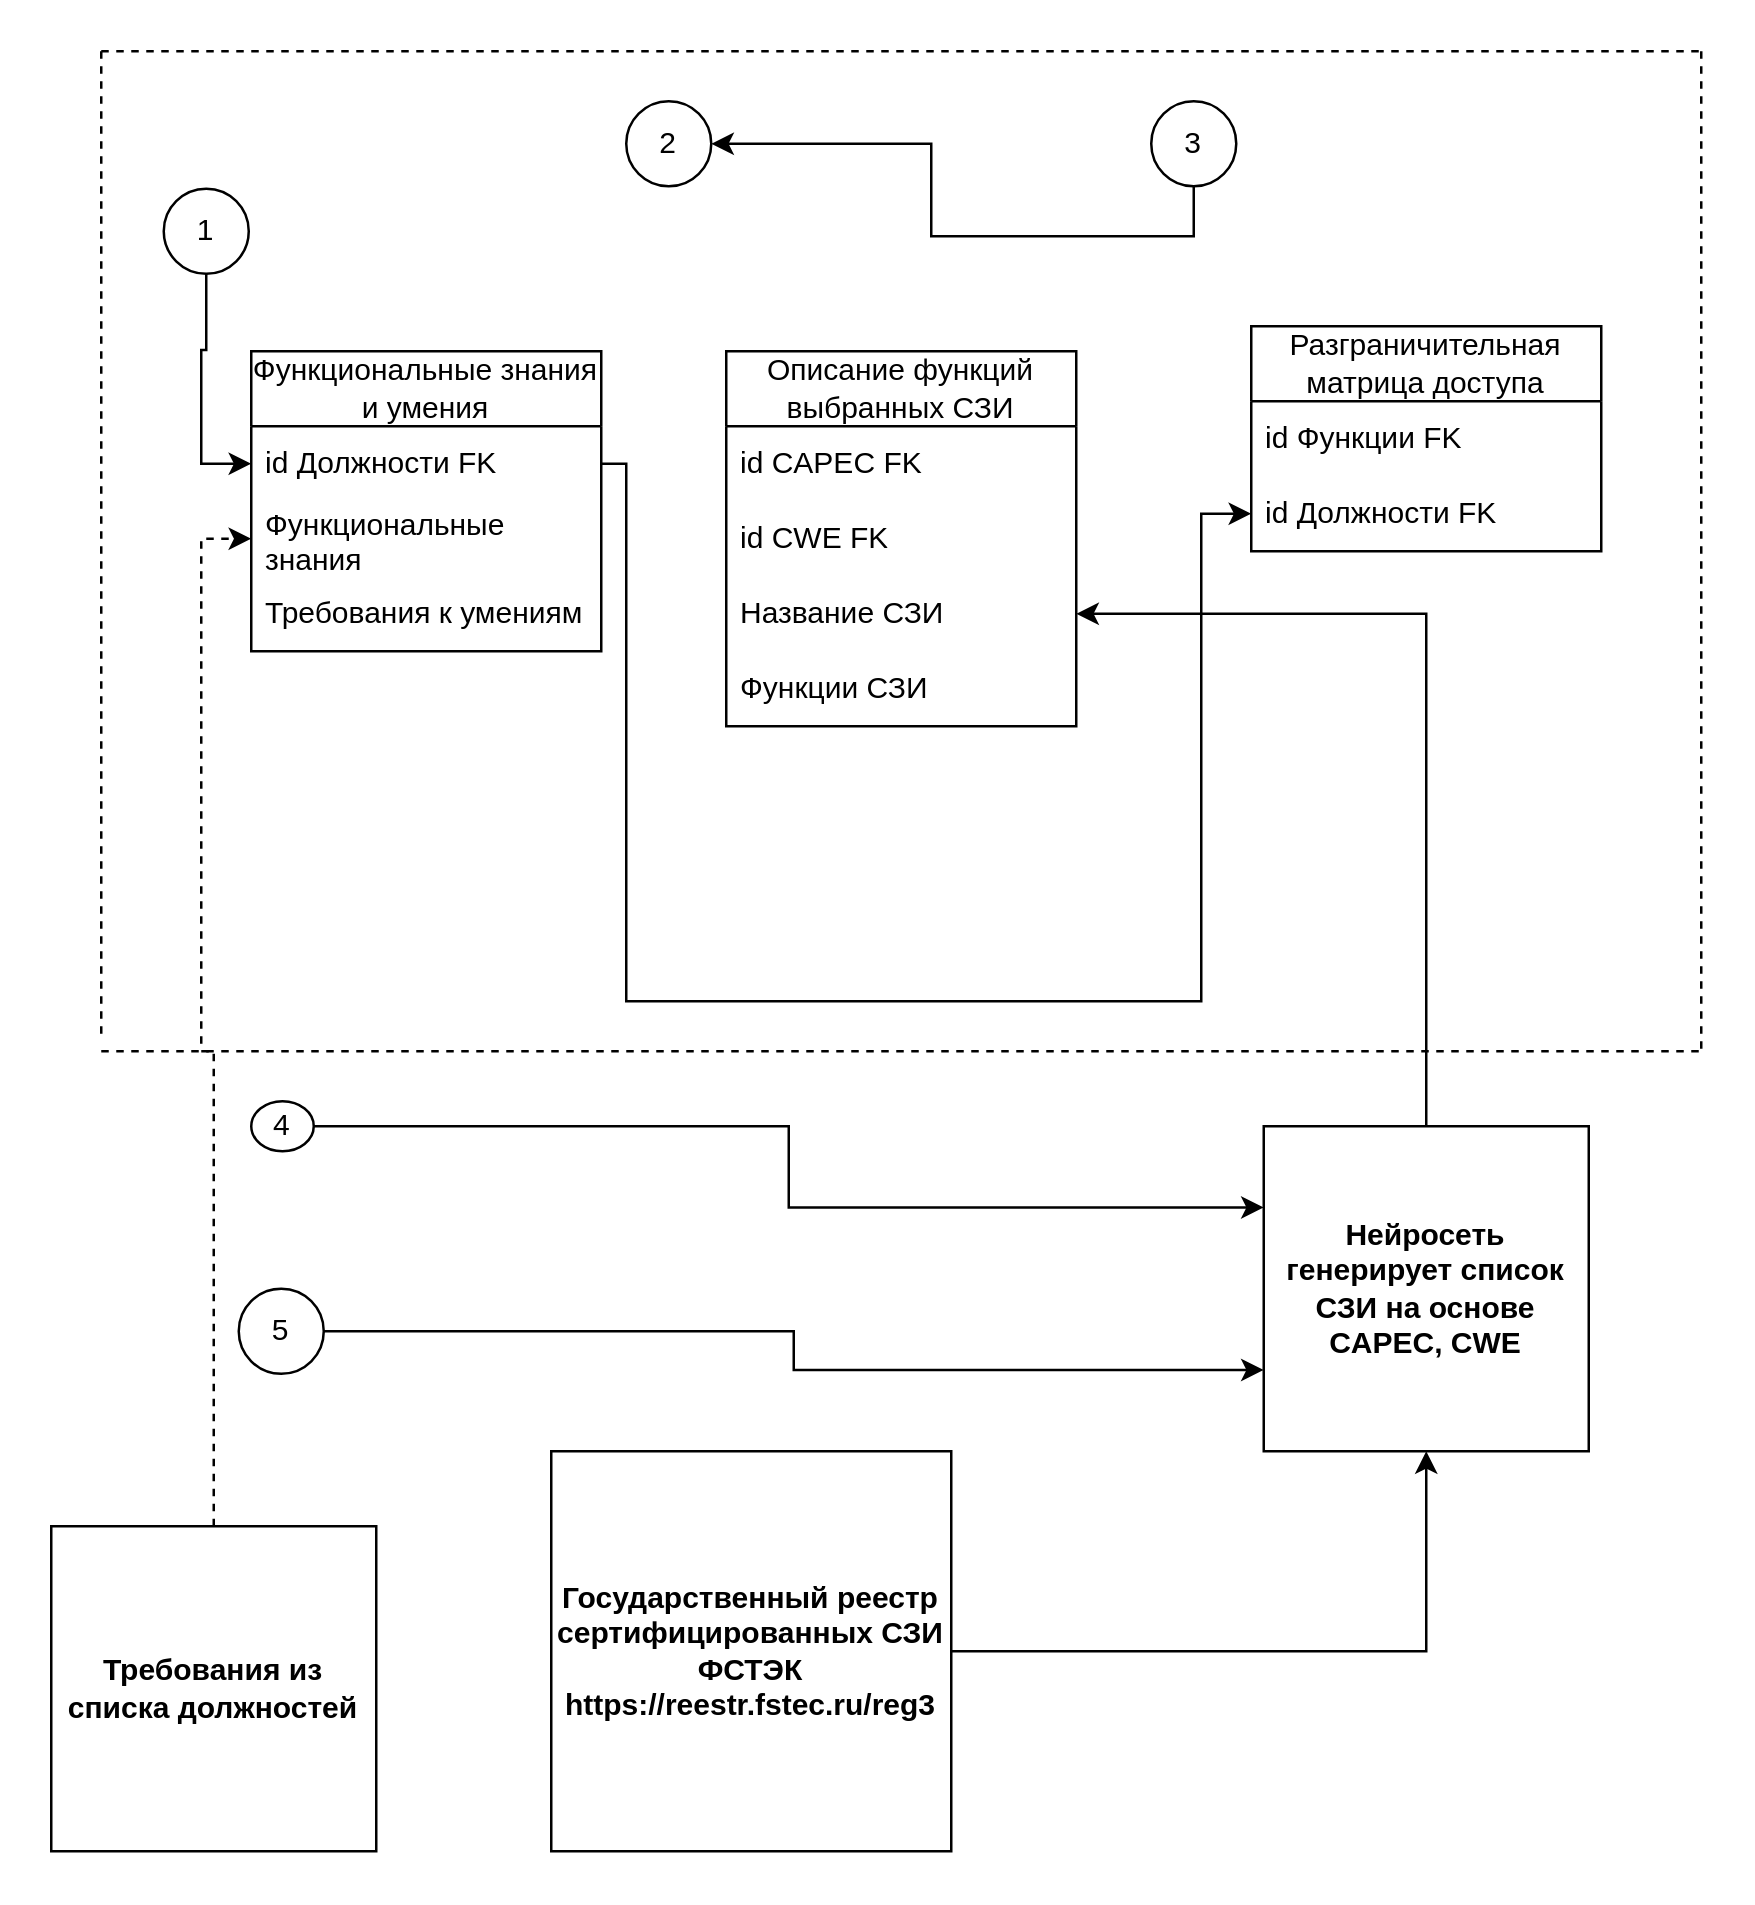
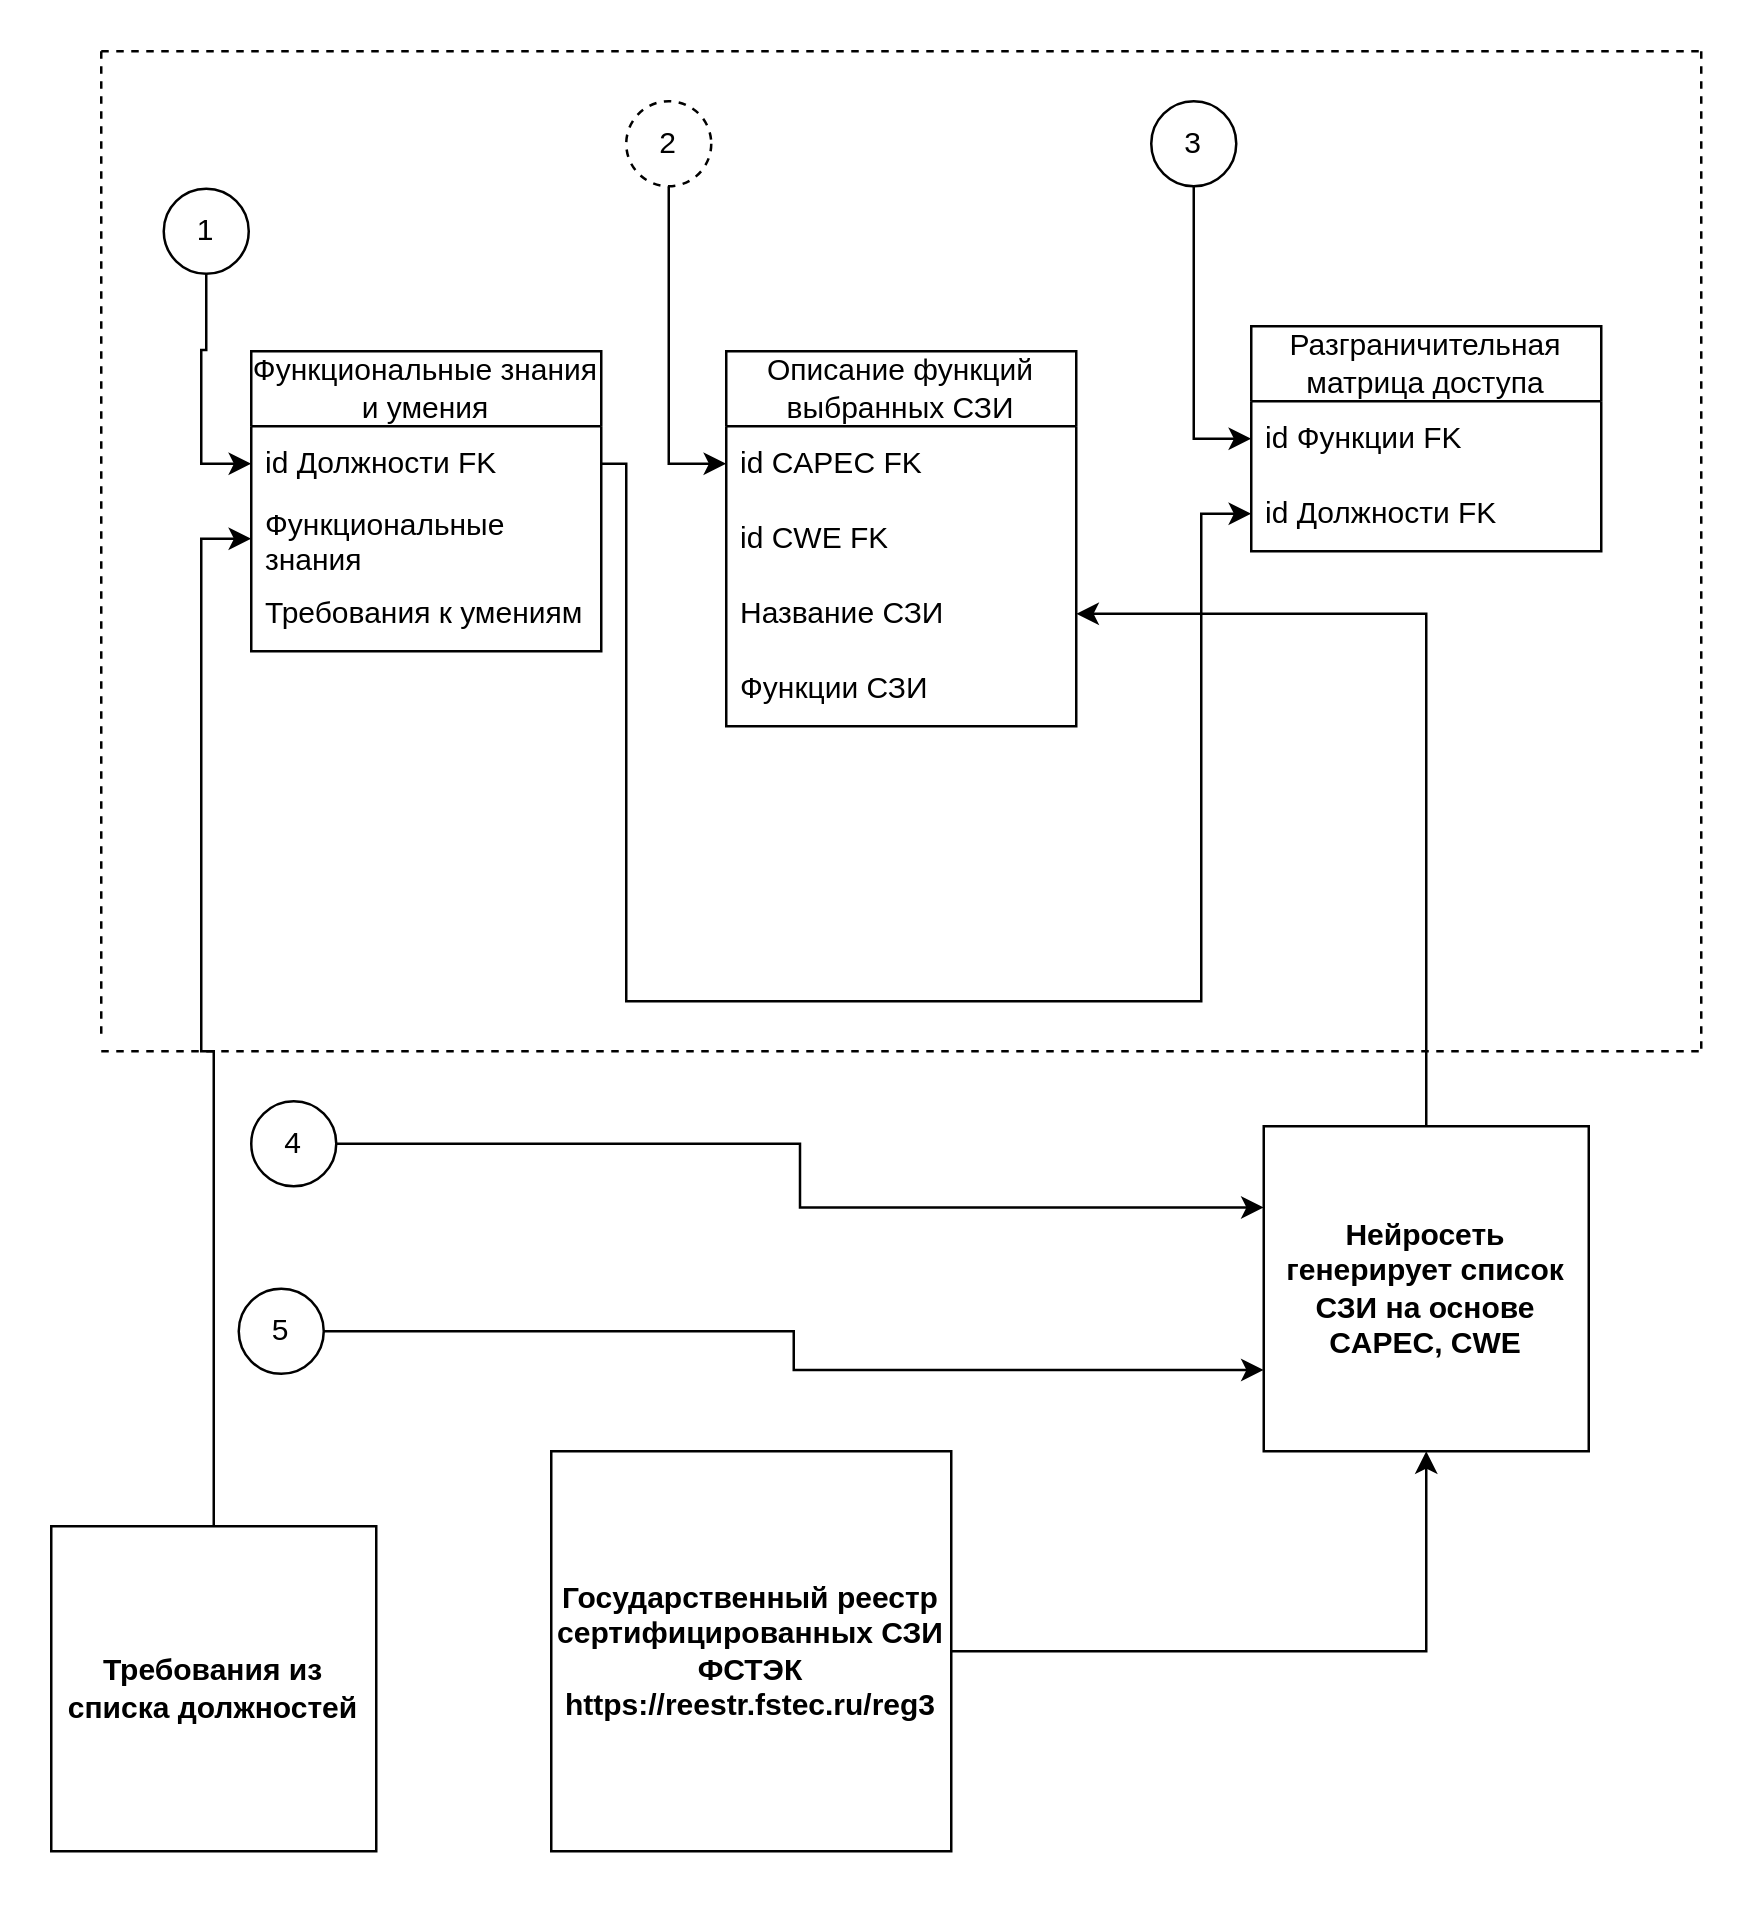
(669, 144) -> (669, 144)
(931, 219) -> (1194, 358)
none -> (669, 346)
(201, 776) -> (201, 776)
(283, 1126) -> (294, 1144)
